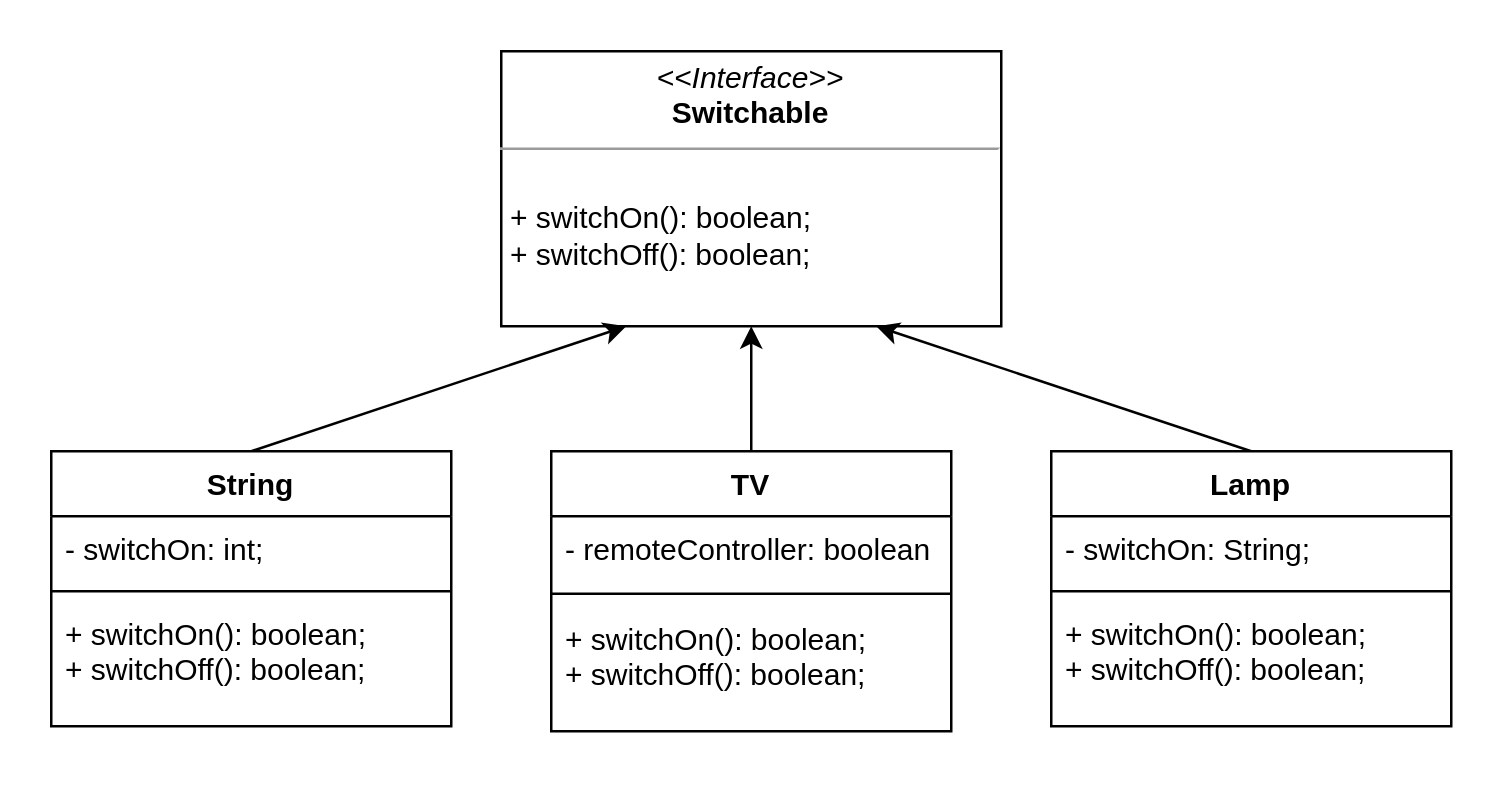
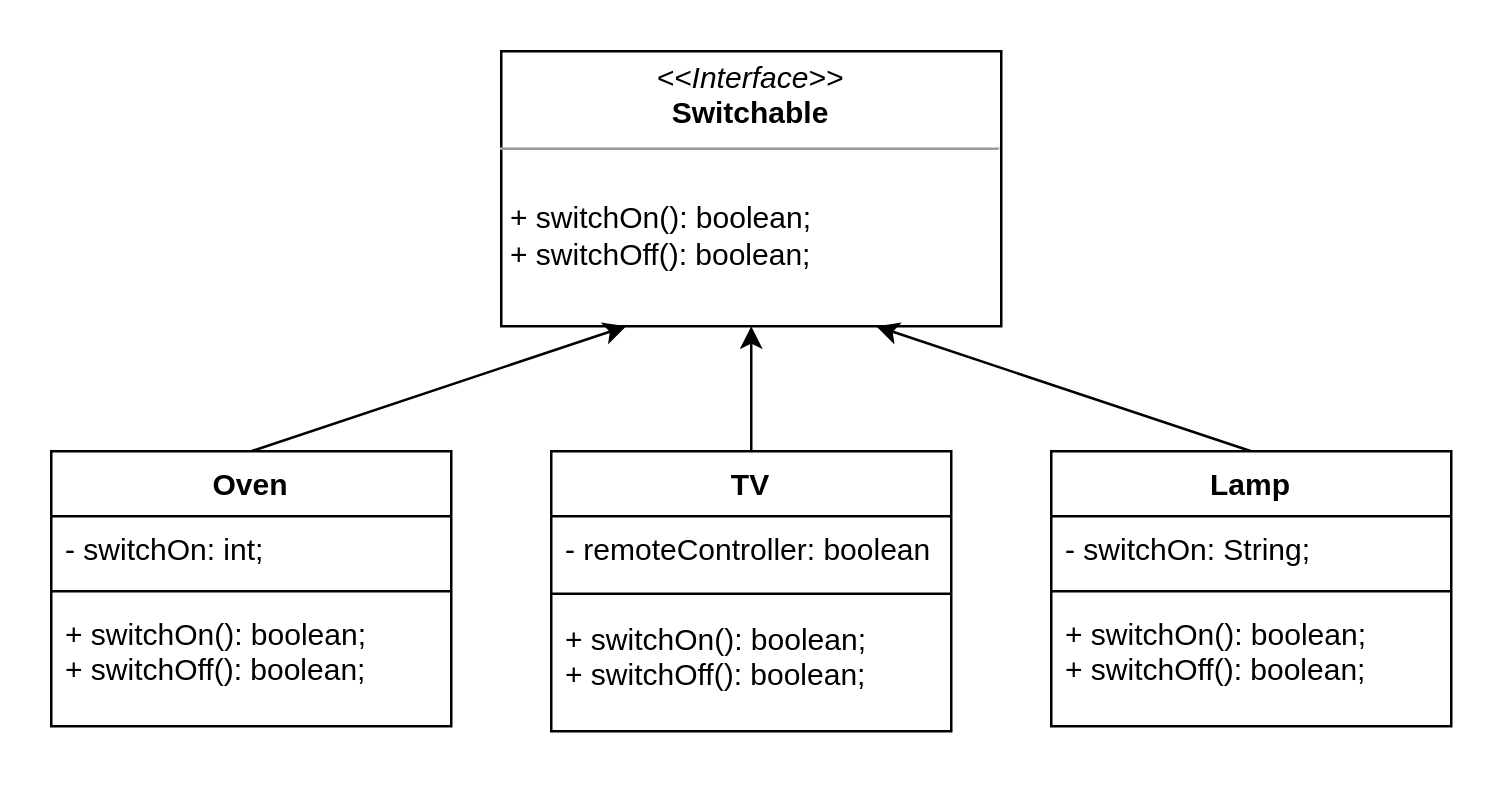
(250, 485) -> (250, 485)
